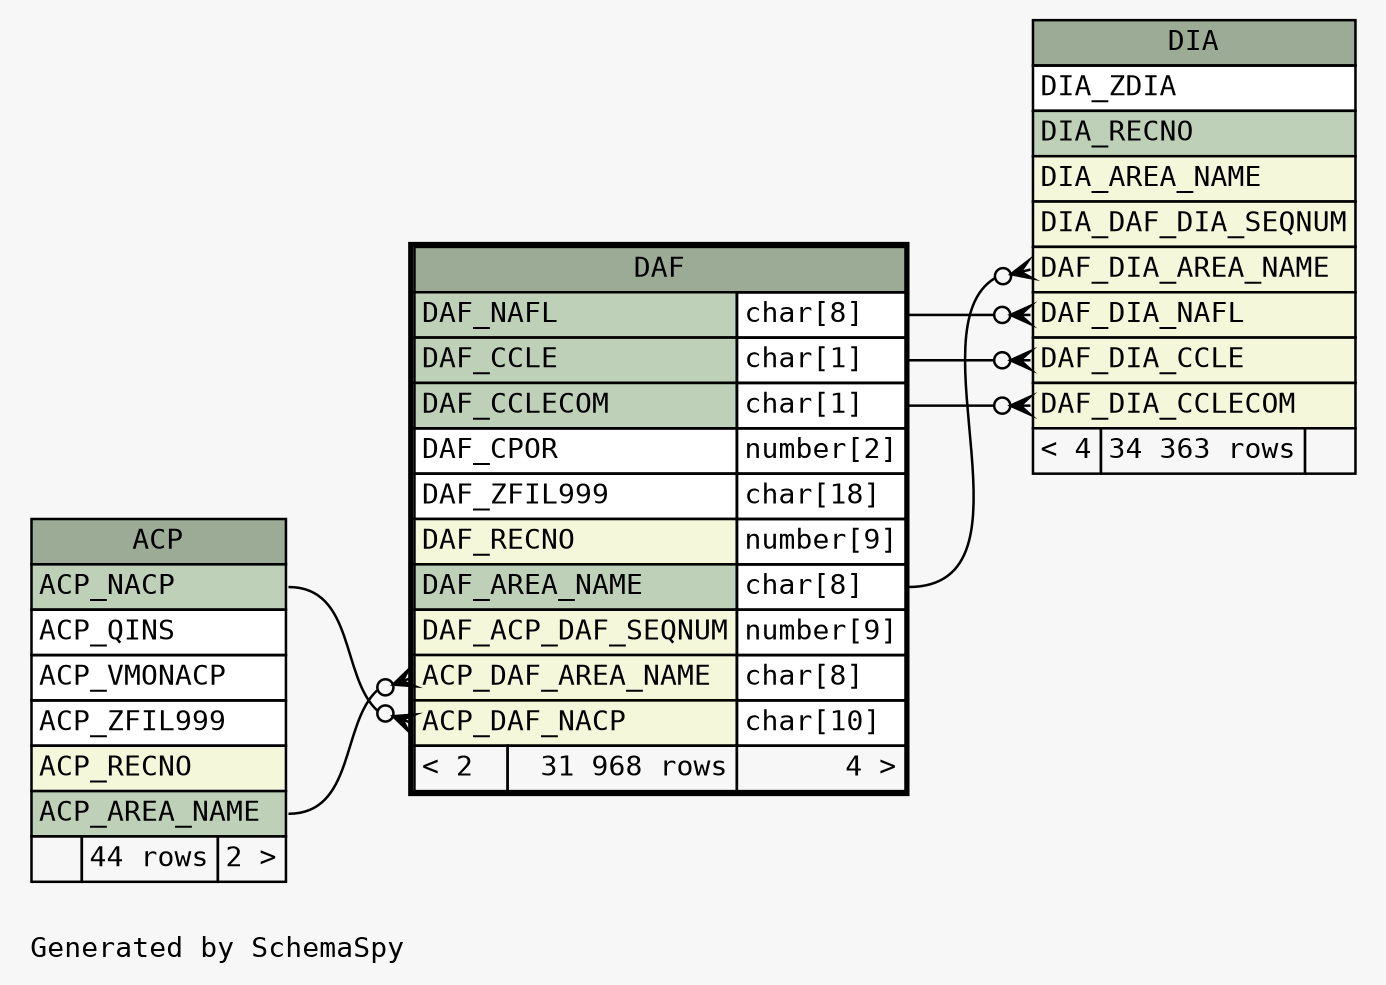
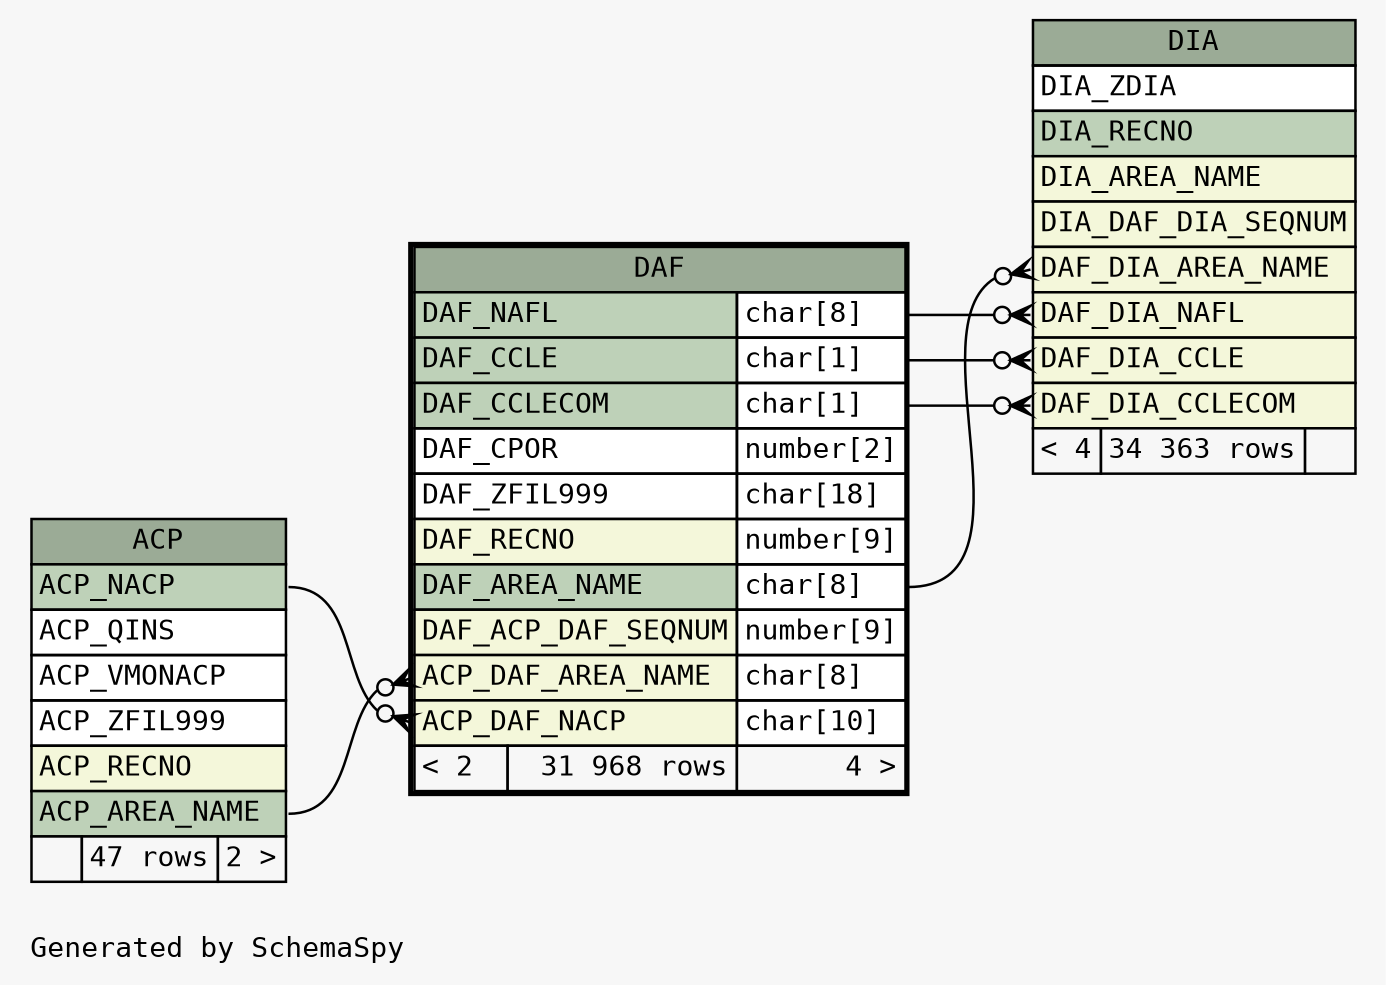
(150, 858) -> (150, 858)
